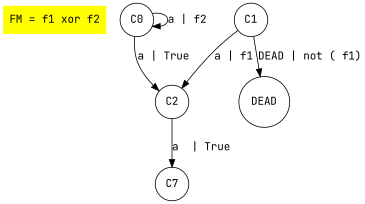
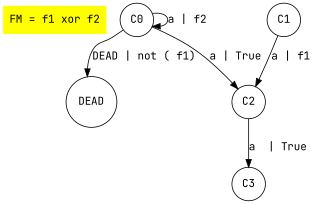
(256, 53) -> (99, 44)
(172, 184) -> (249, 184)
